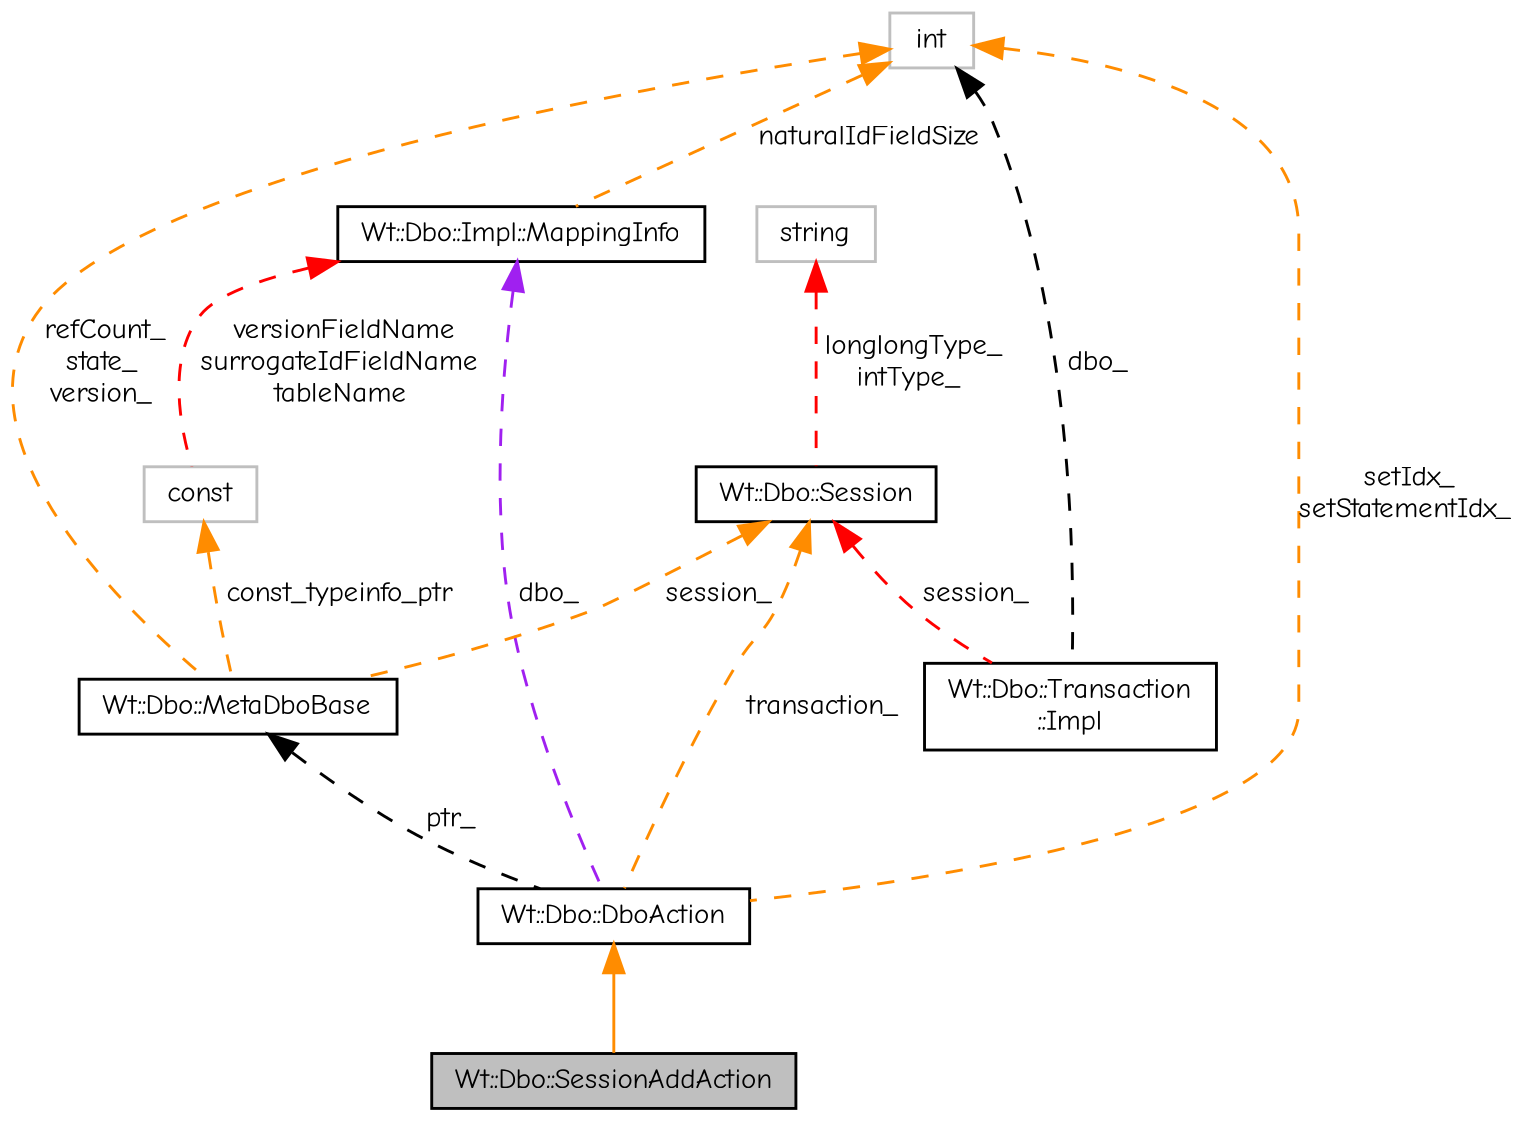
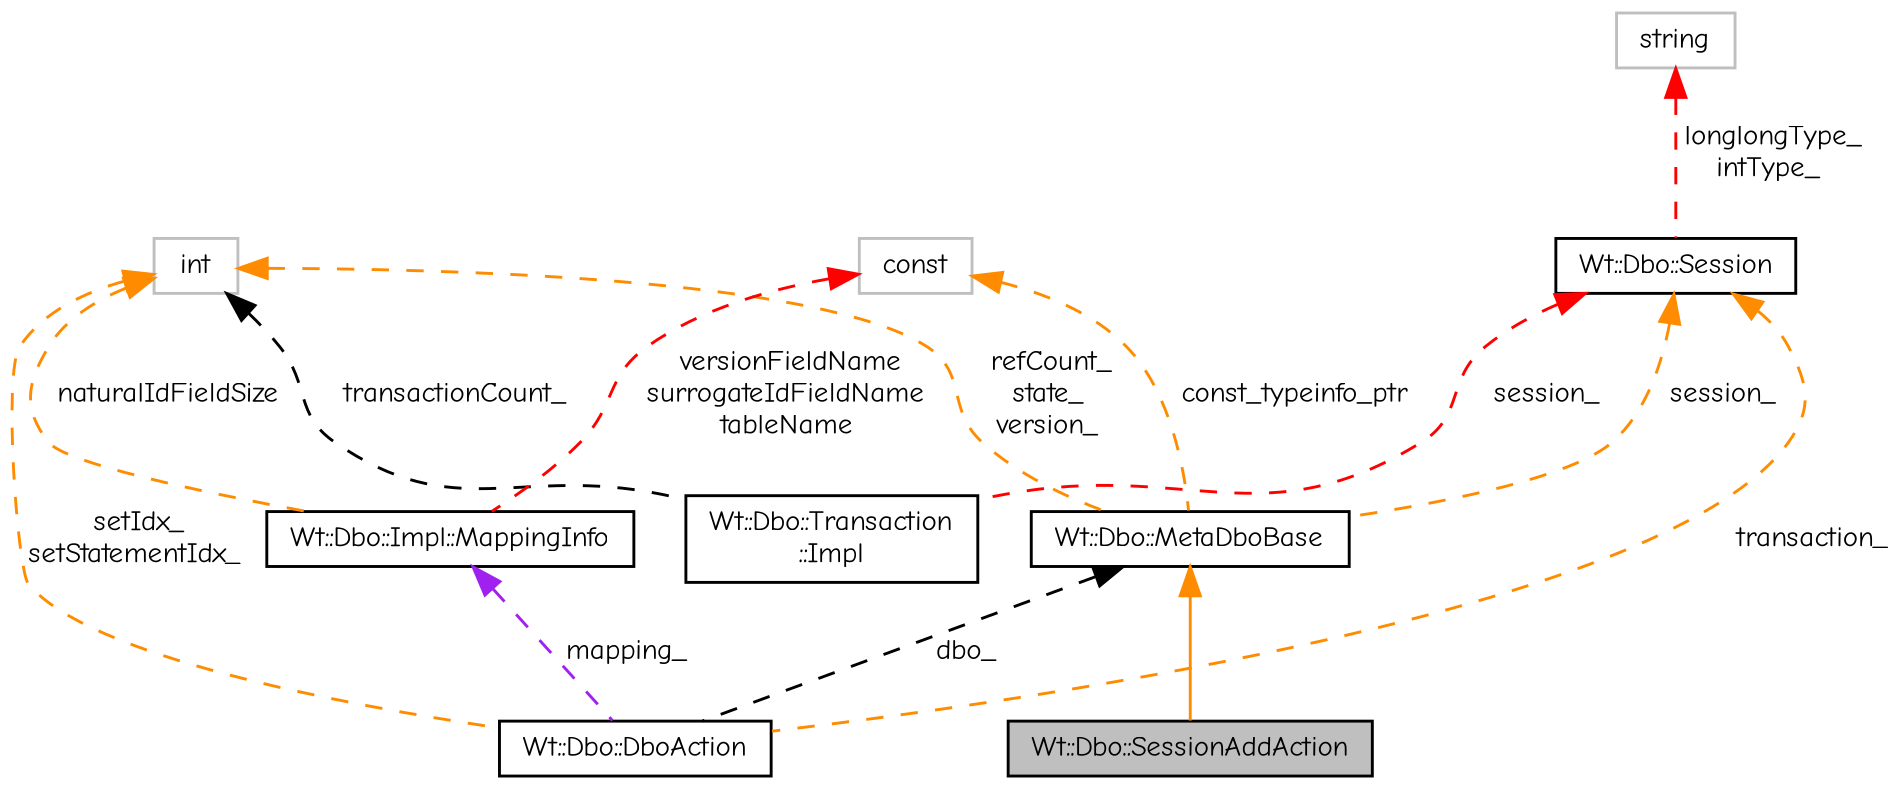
(191, 331) -> (634, 358)
(1095, 363) -> (452, 395)
(546, 594) -> (624, 652)
(448, 819) -> (963, 652)
(614, 1013) -> (1190, 649)
